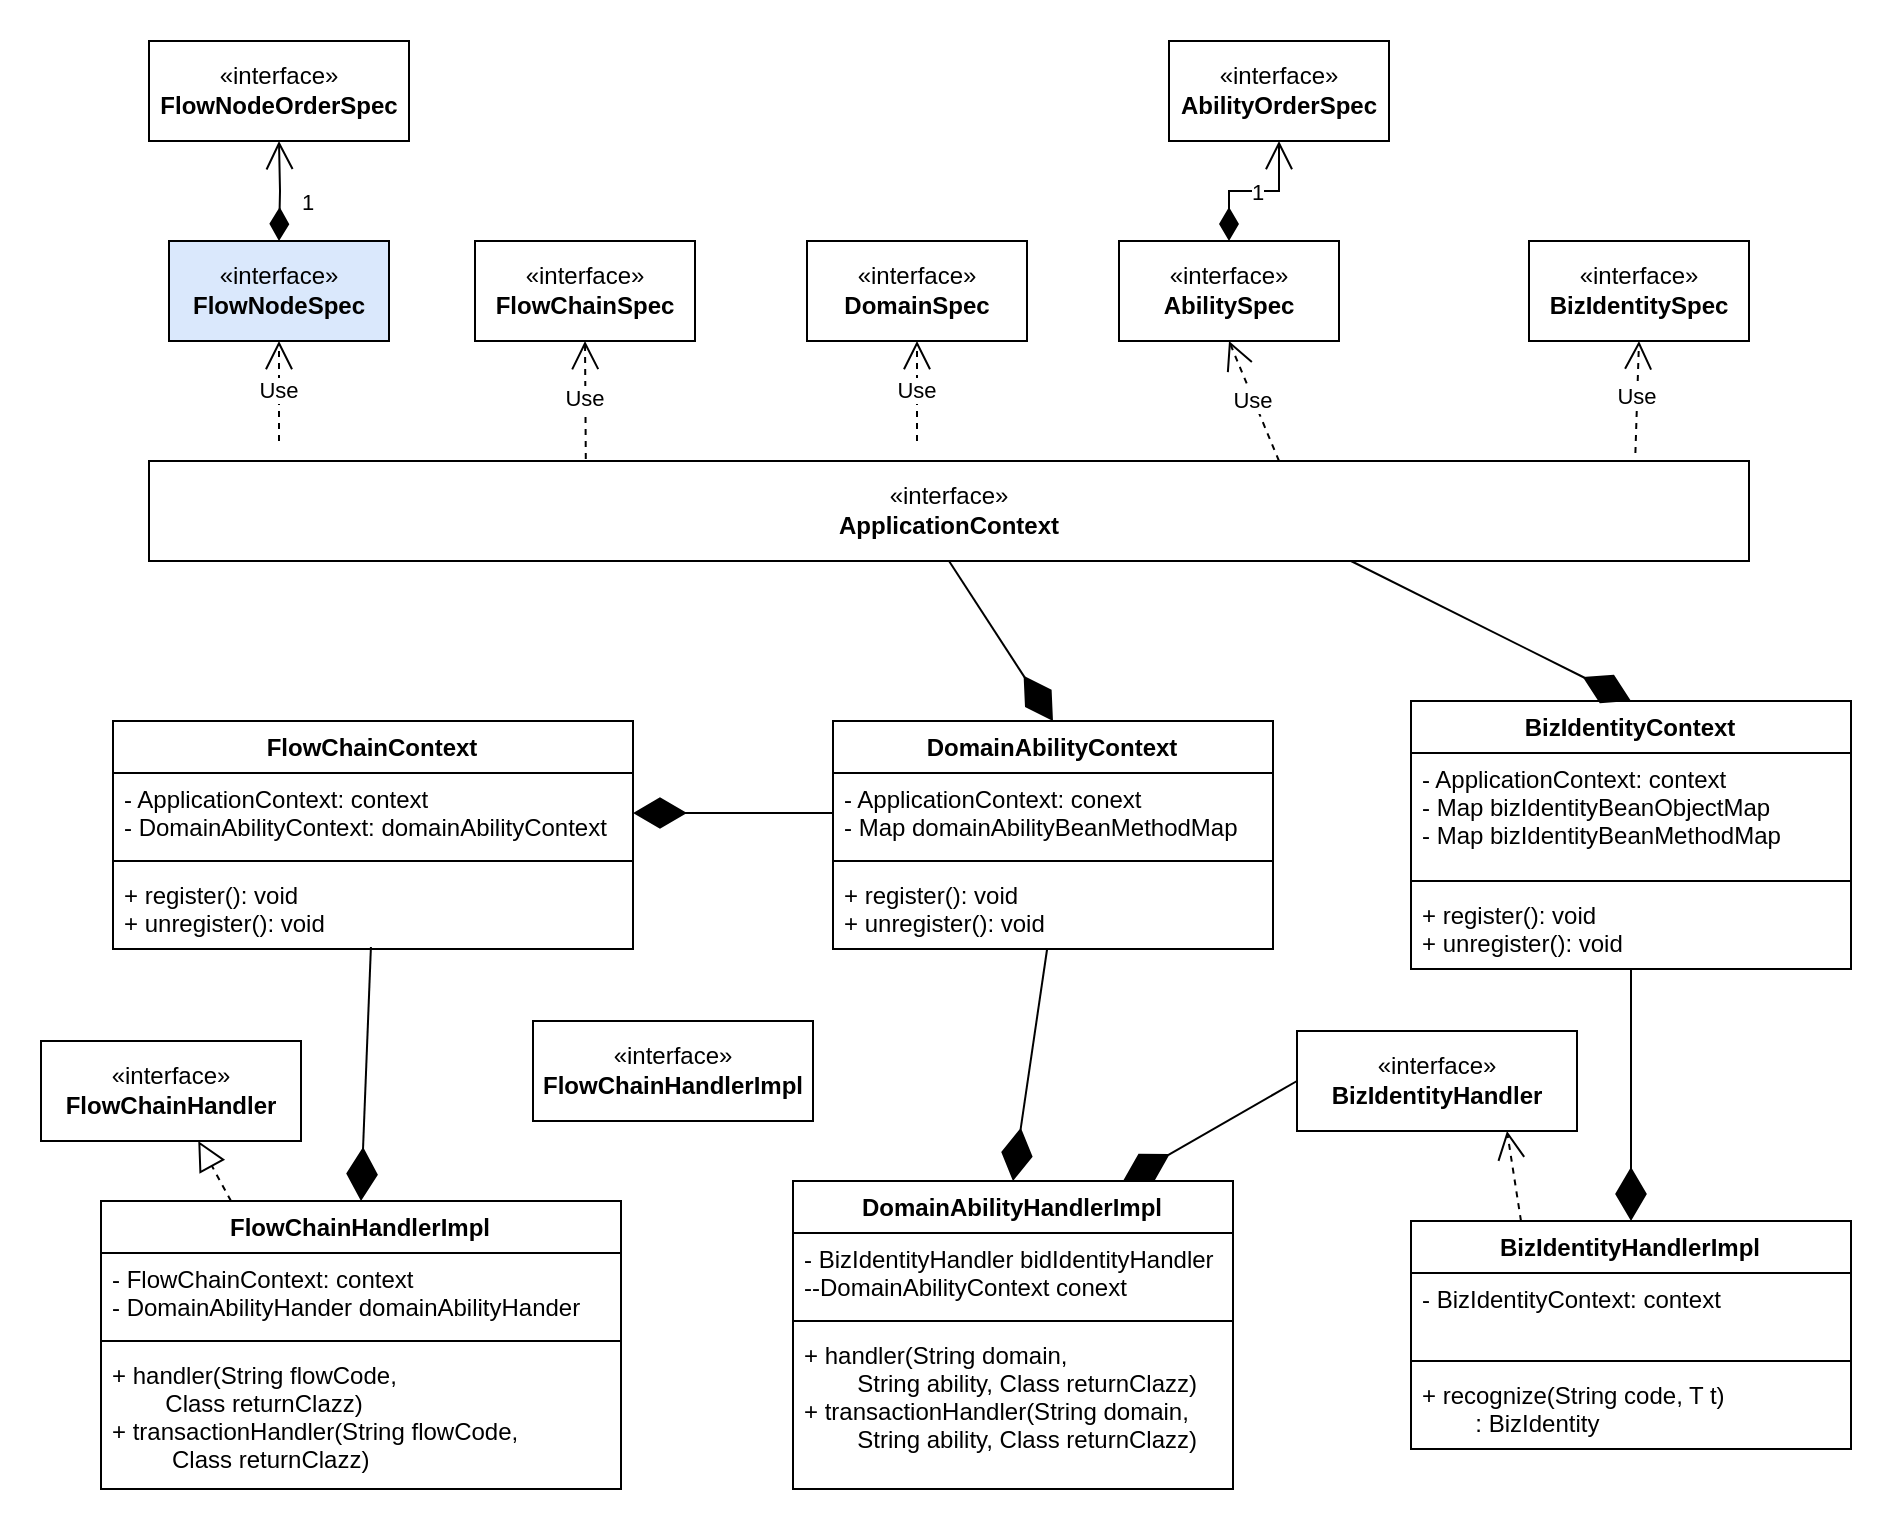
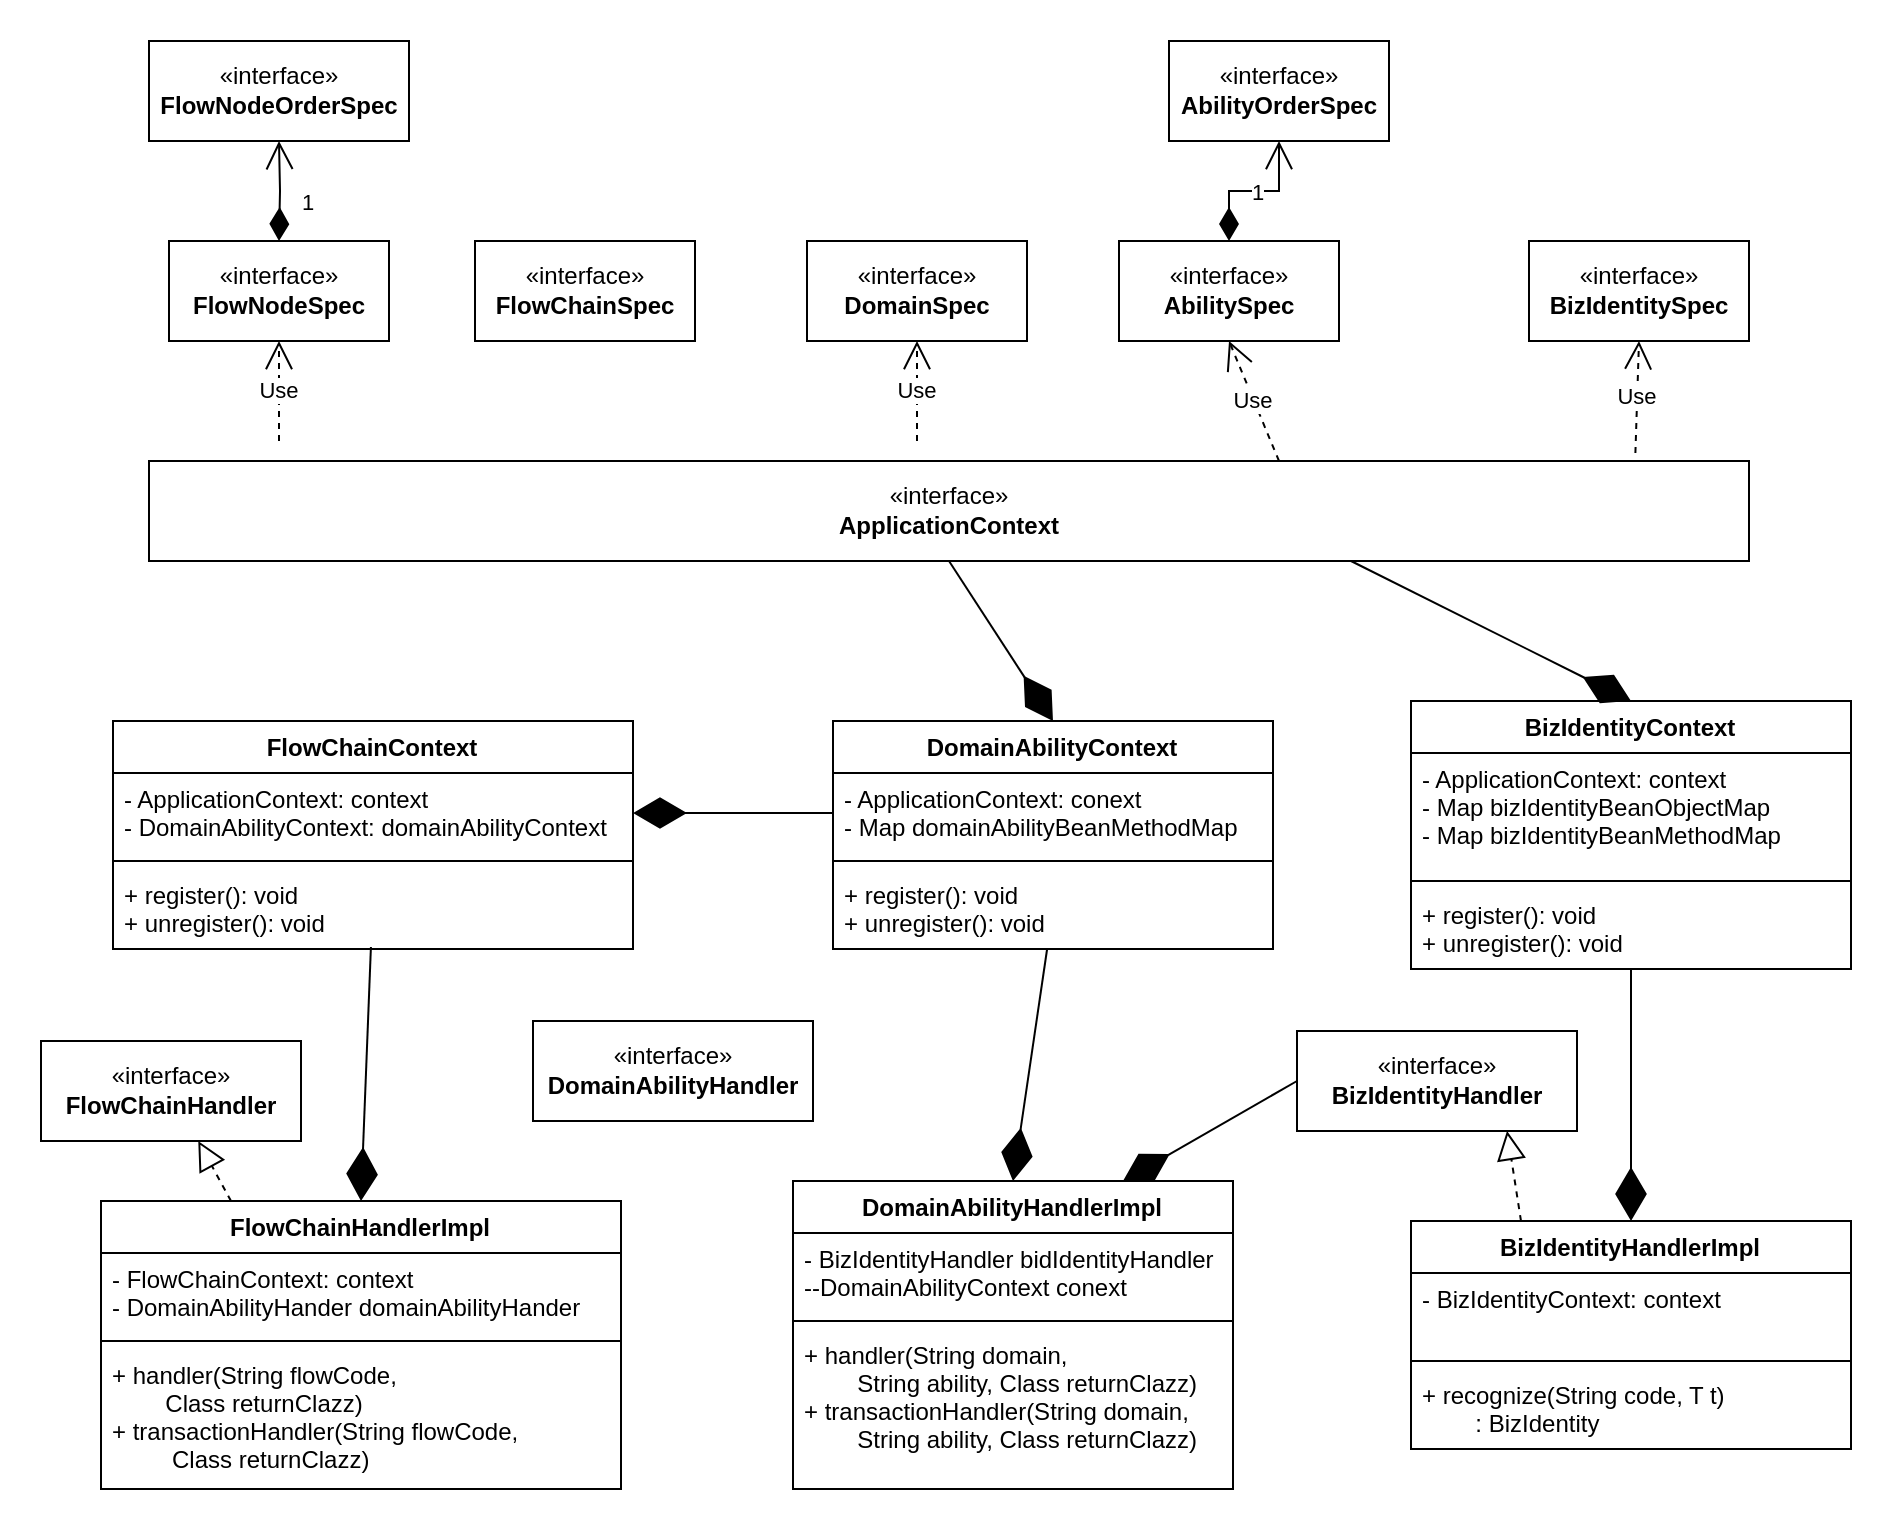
(279, 291) -> (279, 291)
(585, 376) -> none
(674, 1071) -> (674, 1071)
(1510, 1148) -> (1511, 1160)
